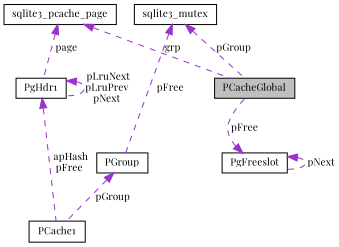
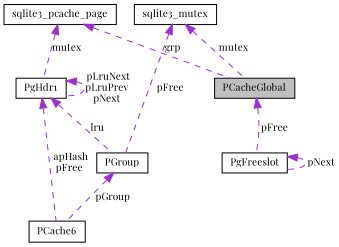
(66, 48) -> (66, 48)
(233, 48) -> (233, 48)
(229, 121) -> (259, 131)
none -> (86, 129)
(57, 232) -> (57, 232)
